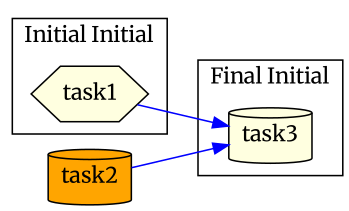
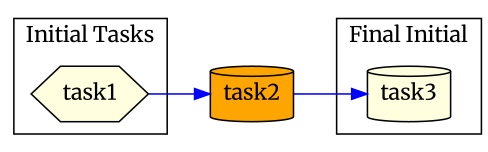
(90, 36) -> (91, 36)
(177, 114) -> (177, 94)
